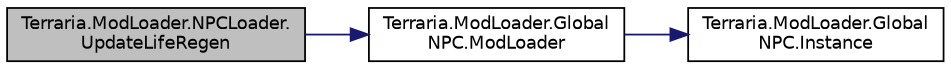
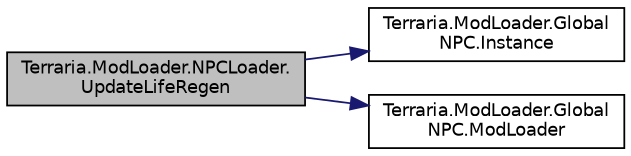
(647, 35) -> (328, 57)
